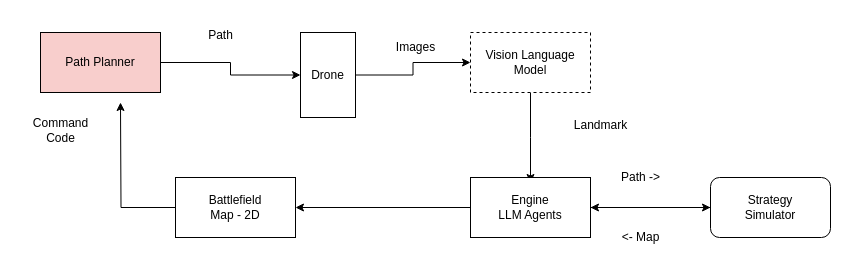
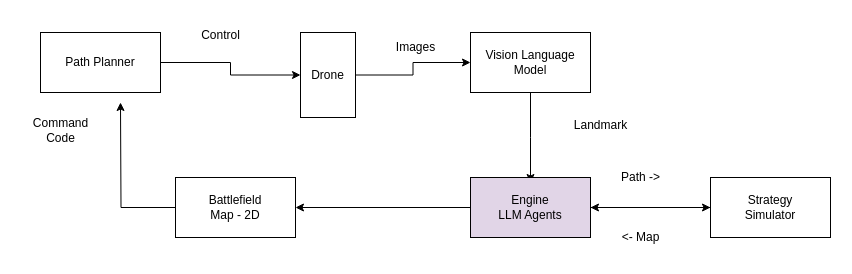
(221, 36) -> (221, 36)
(101, 63) -> (101, 63)
(531, 63) -> (531, 63)
(531, 208) -> (531, 208)
(771, 208) -> (771, 208)
